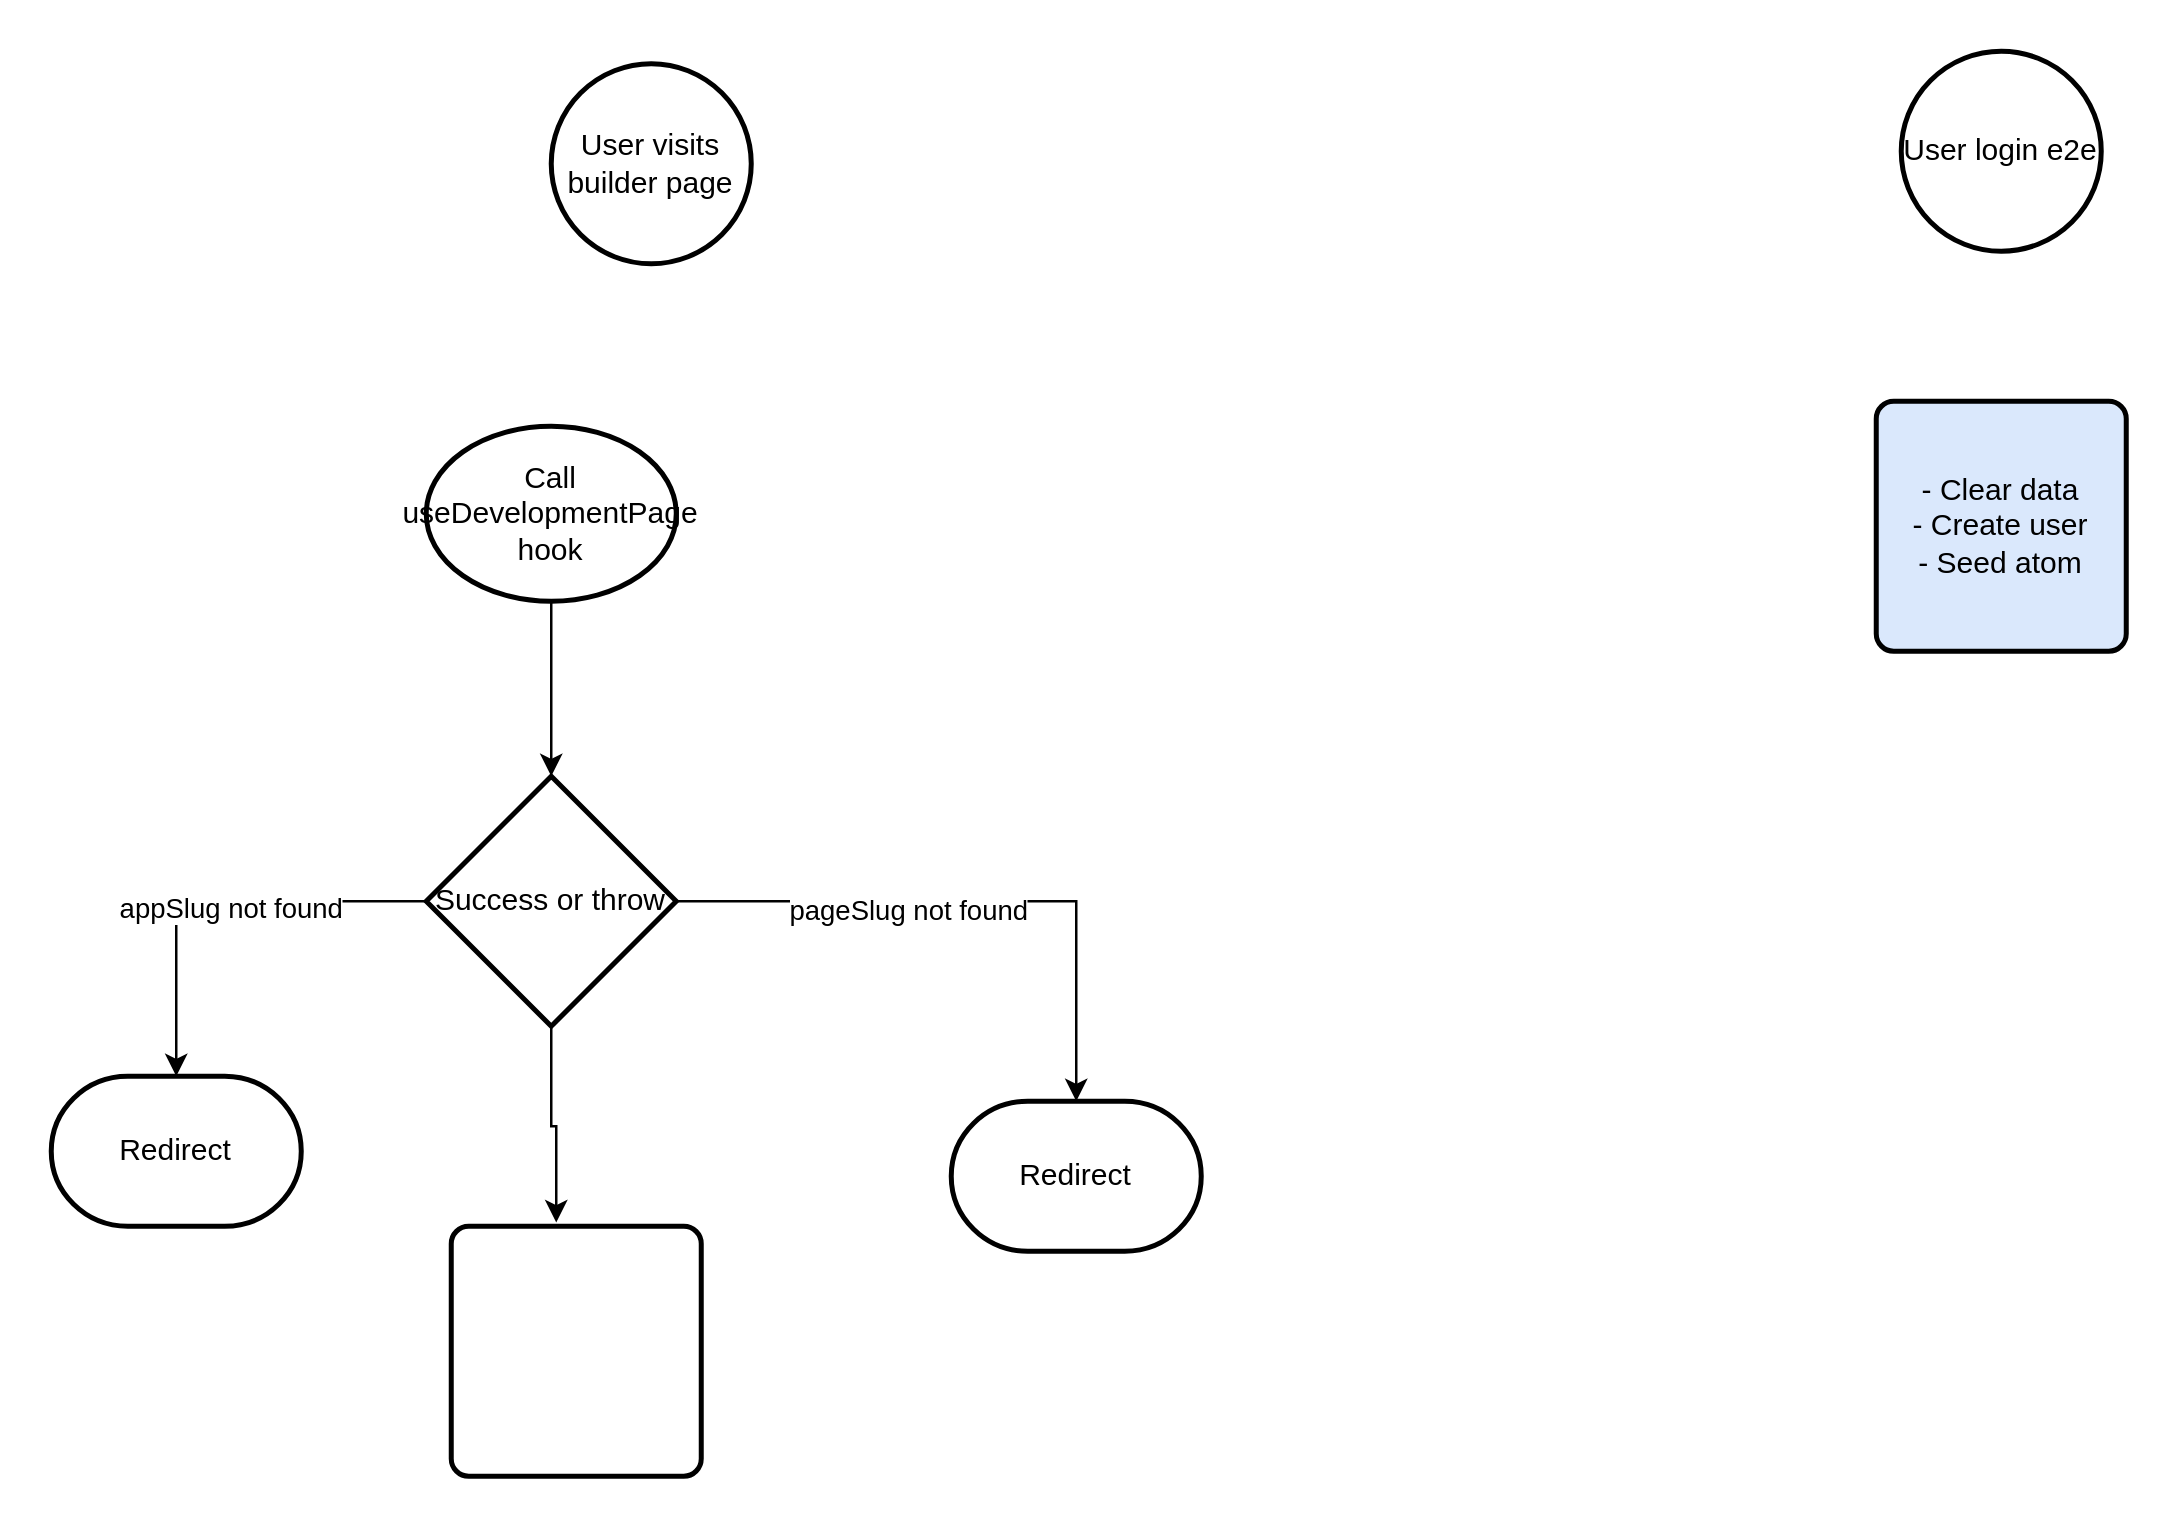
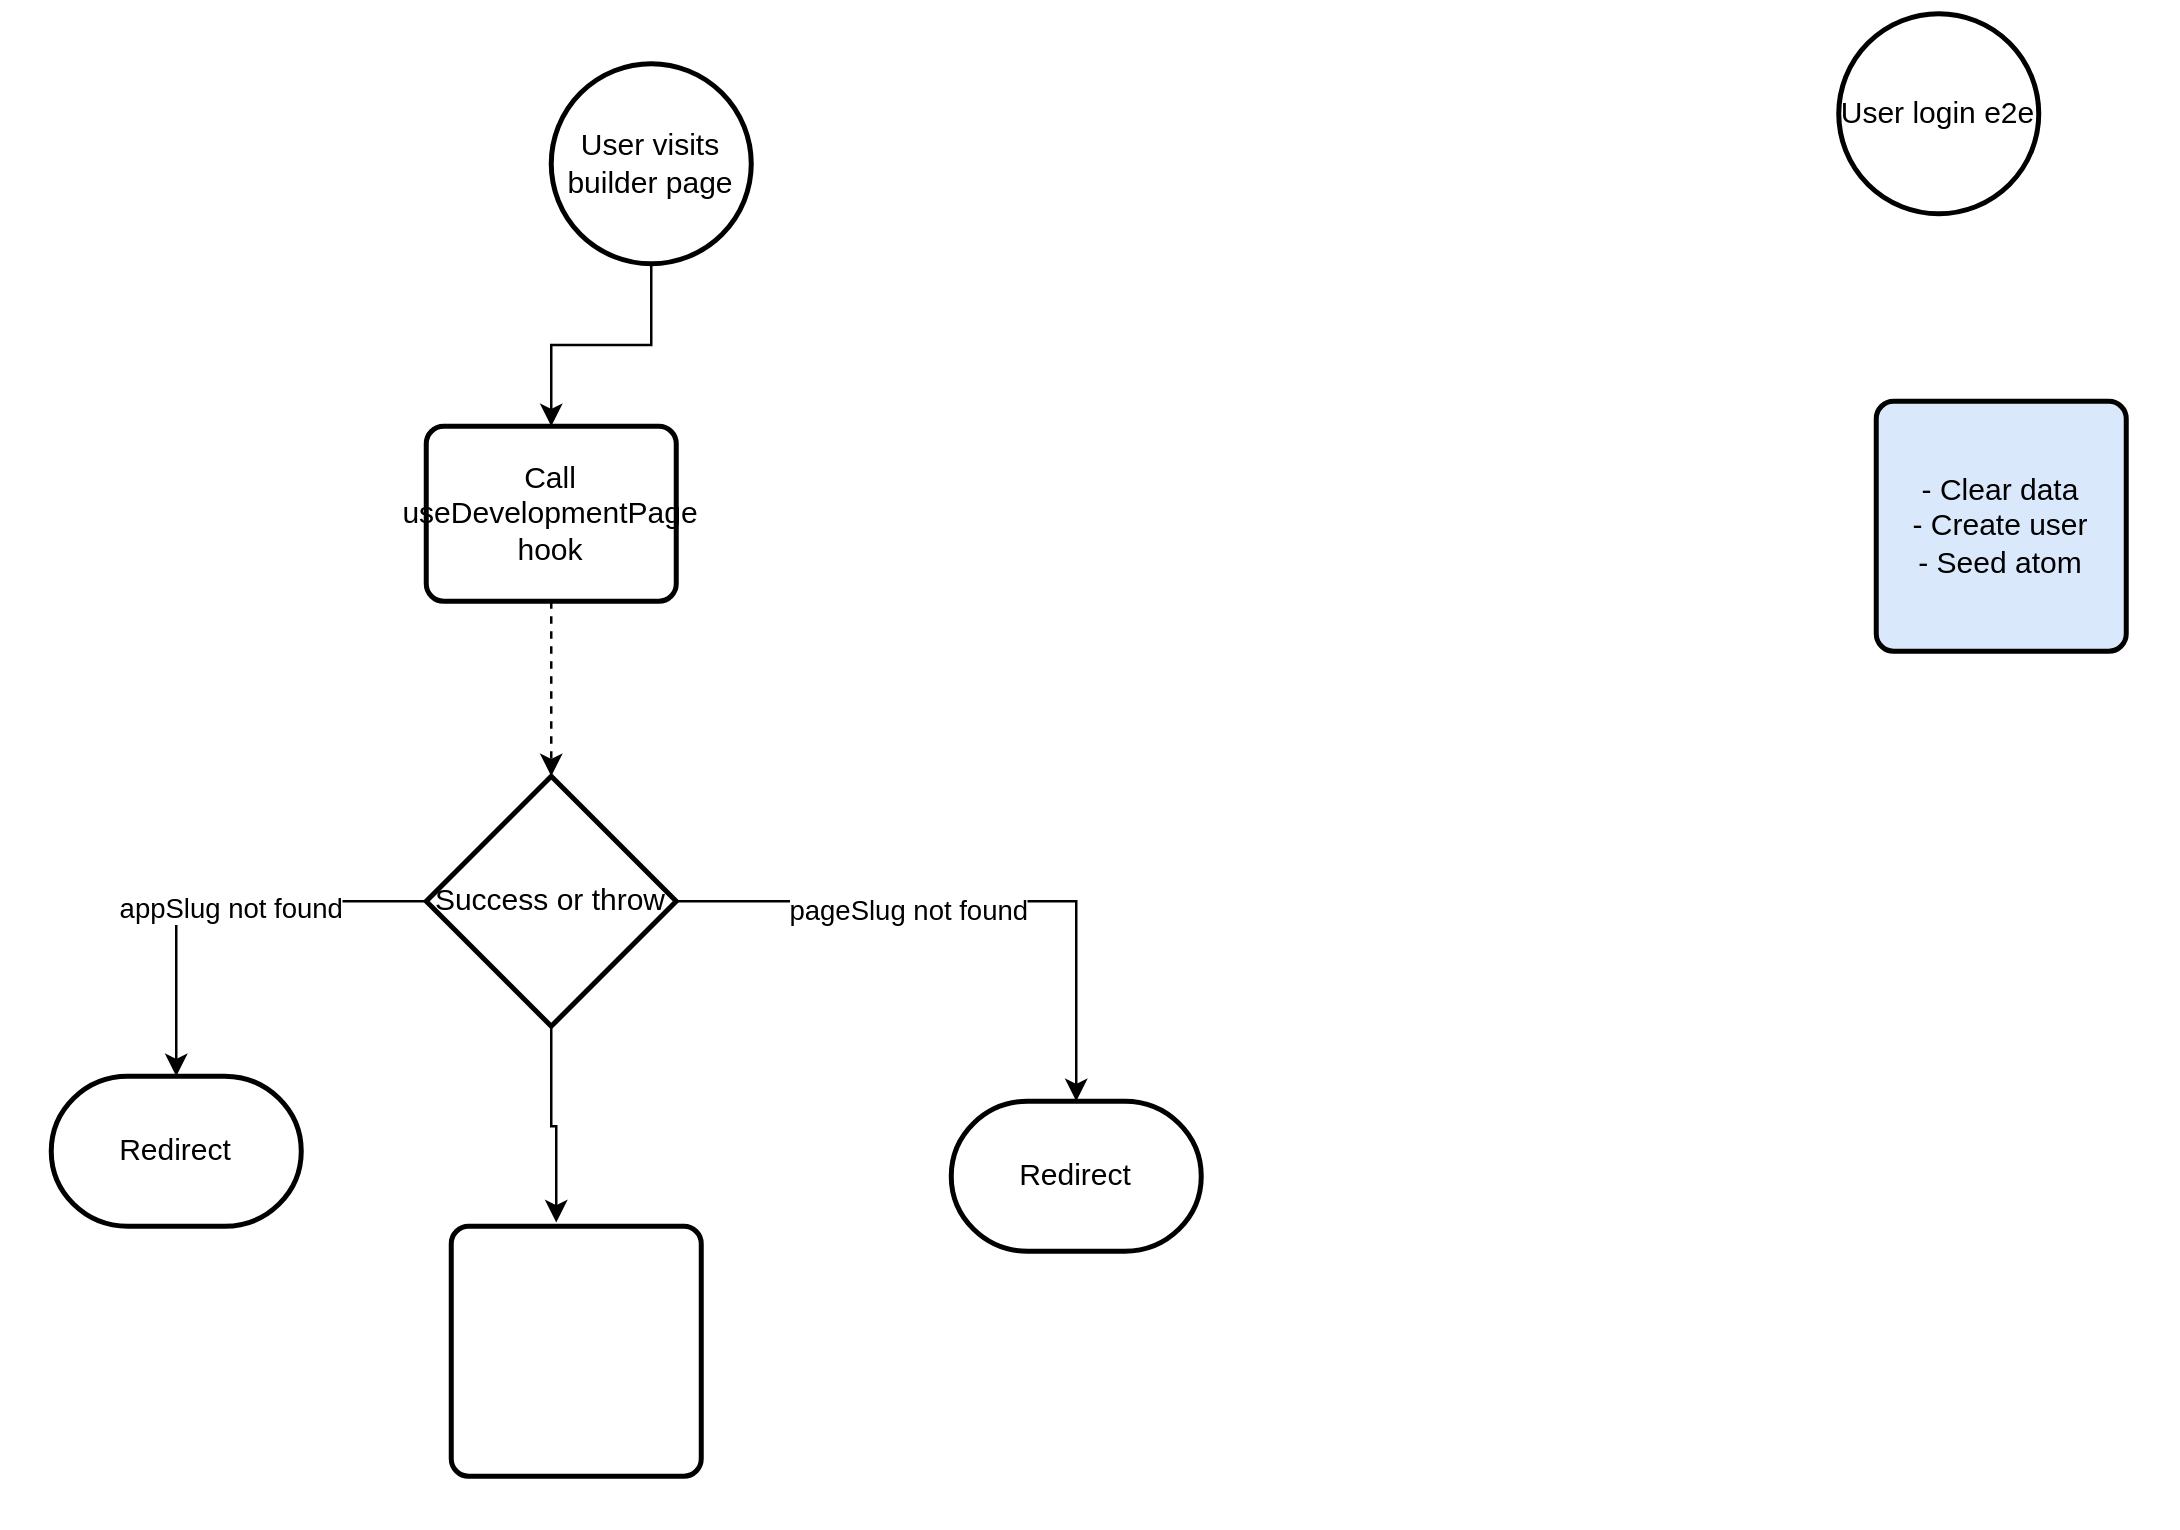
(2001, 151) -> (1939, 114)
none -> (609, 345)
(551, 514) -> (551, 514)
(551, 677) -> (551, 677)
